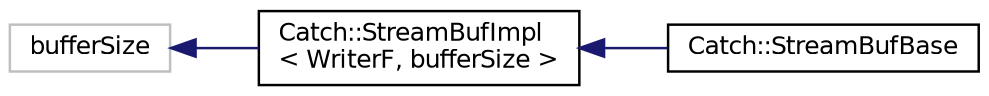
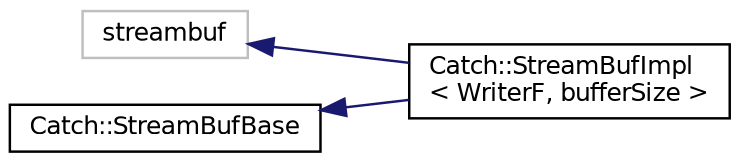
(90, 48) -> (165, 35)
(636, 48) -> (377, 104)
